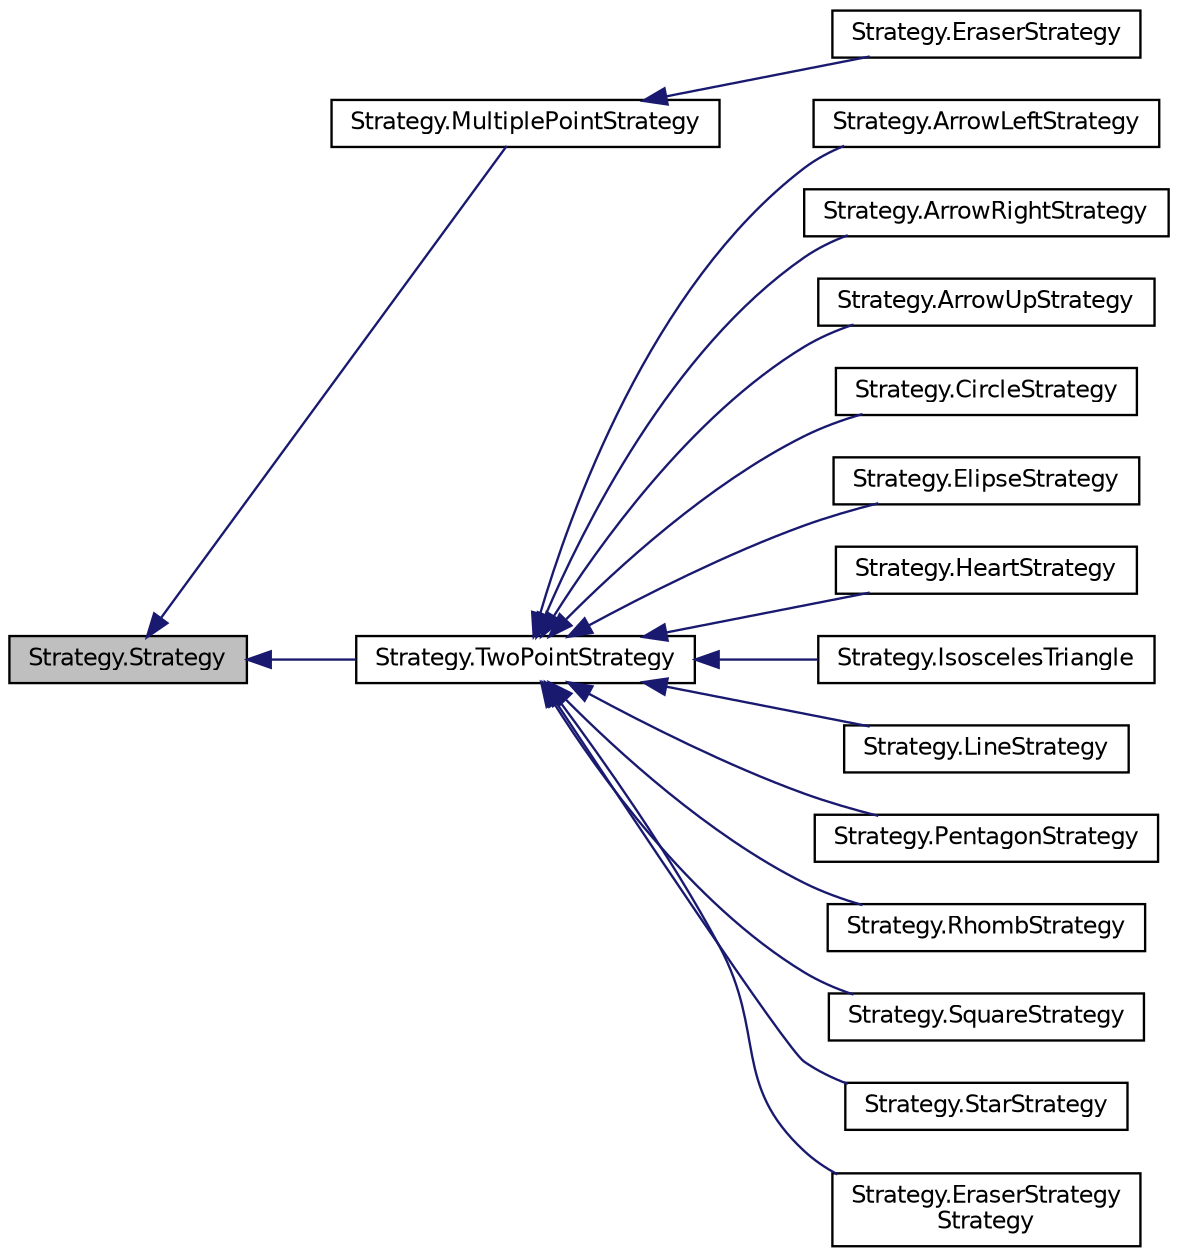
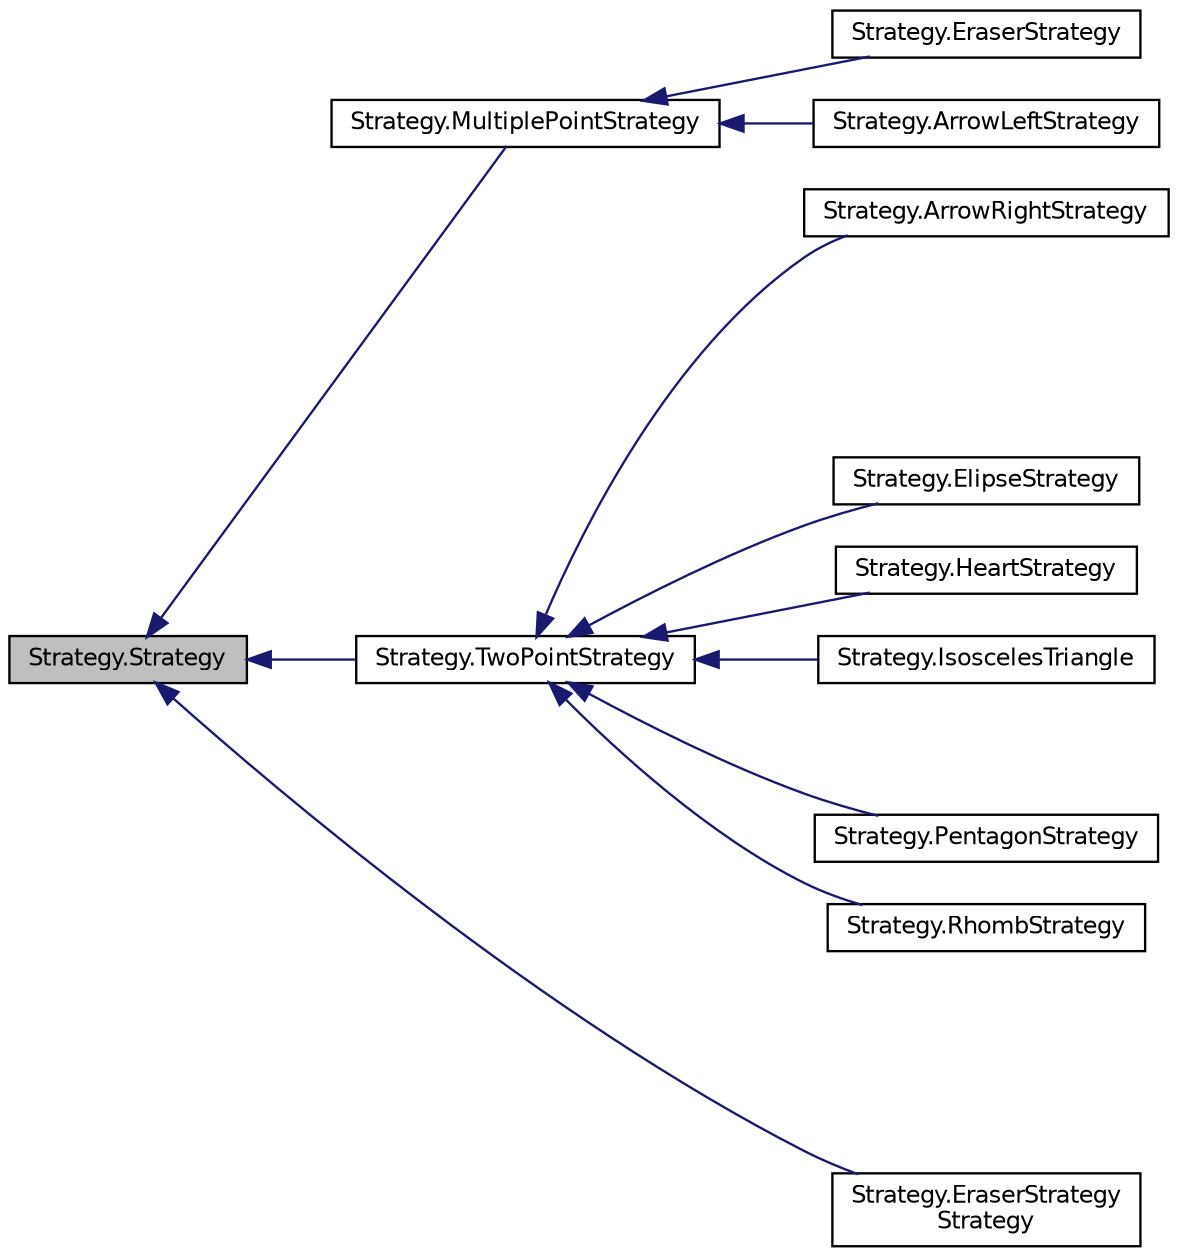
(986, 302) -> none
(651, 351) -> (779, 123)
(986, 392) -> none
(986, 749) -> none
(744, 1013) -> (499, 960)
(986, 1017) -> none
(986, 1106) -> none
